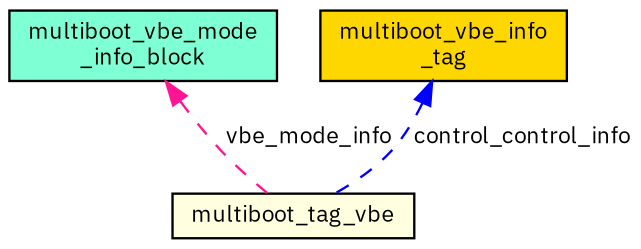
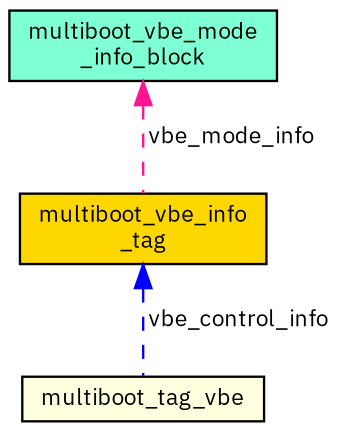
(520, 137) -> (236, 320)
(221, 150) -> (143, 149)
